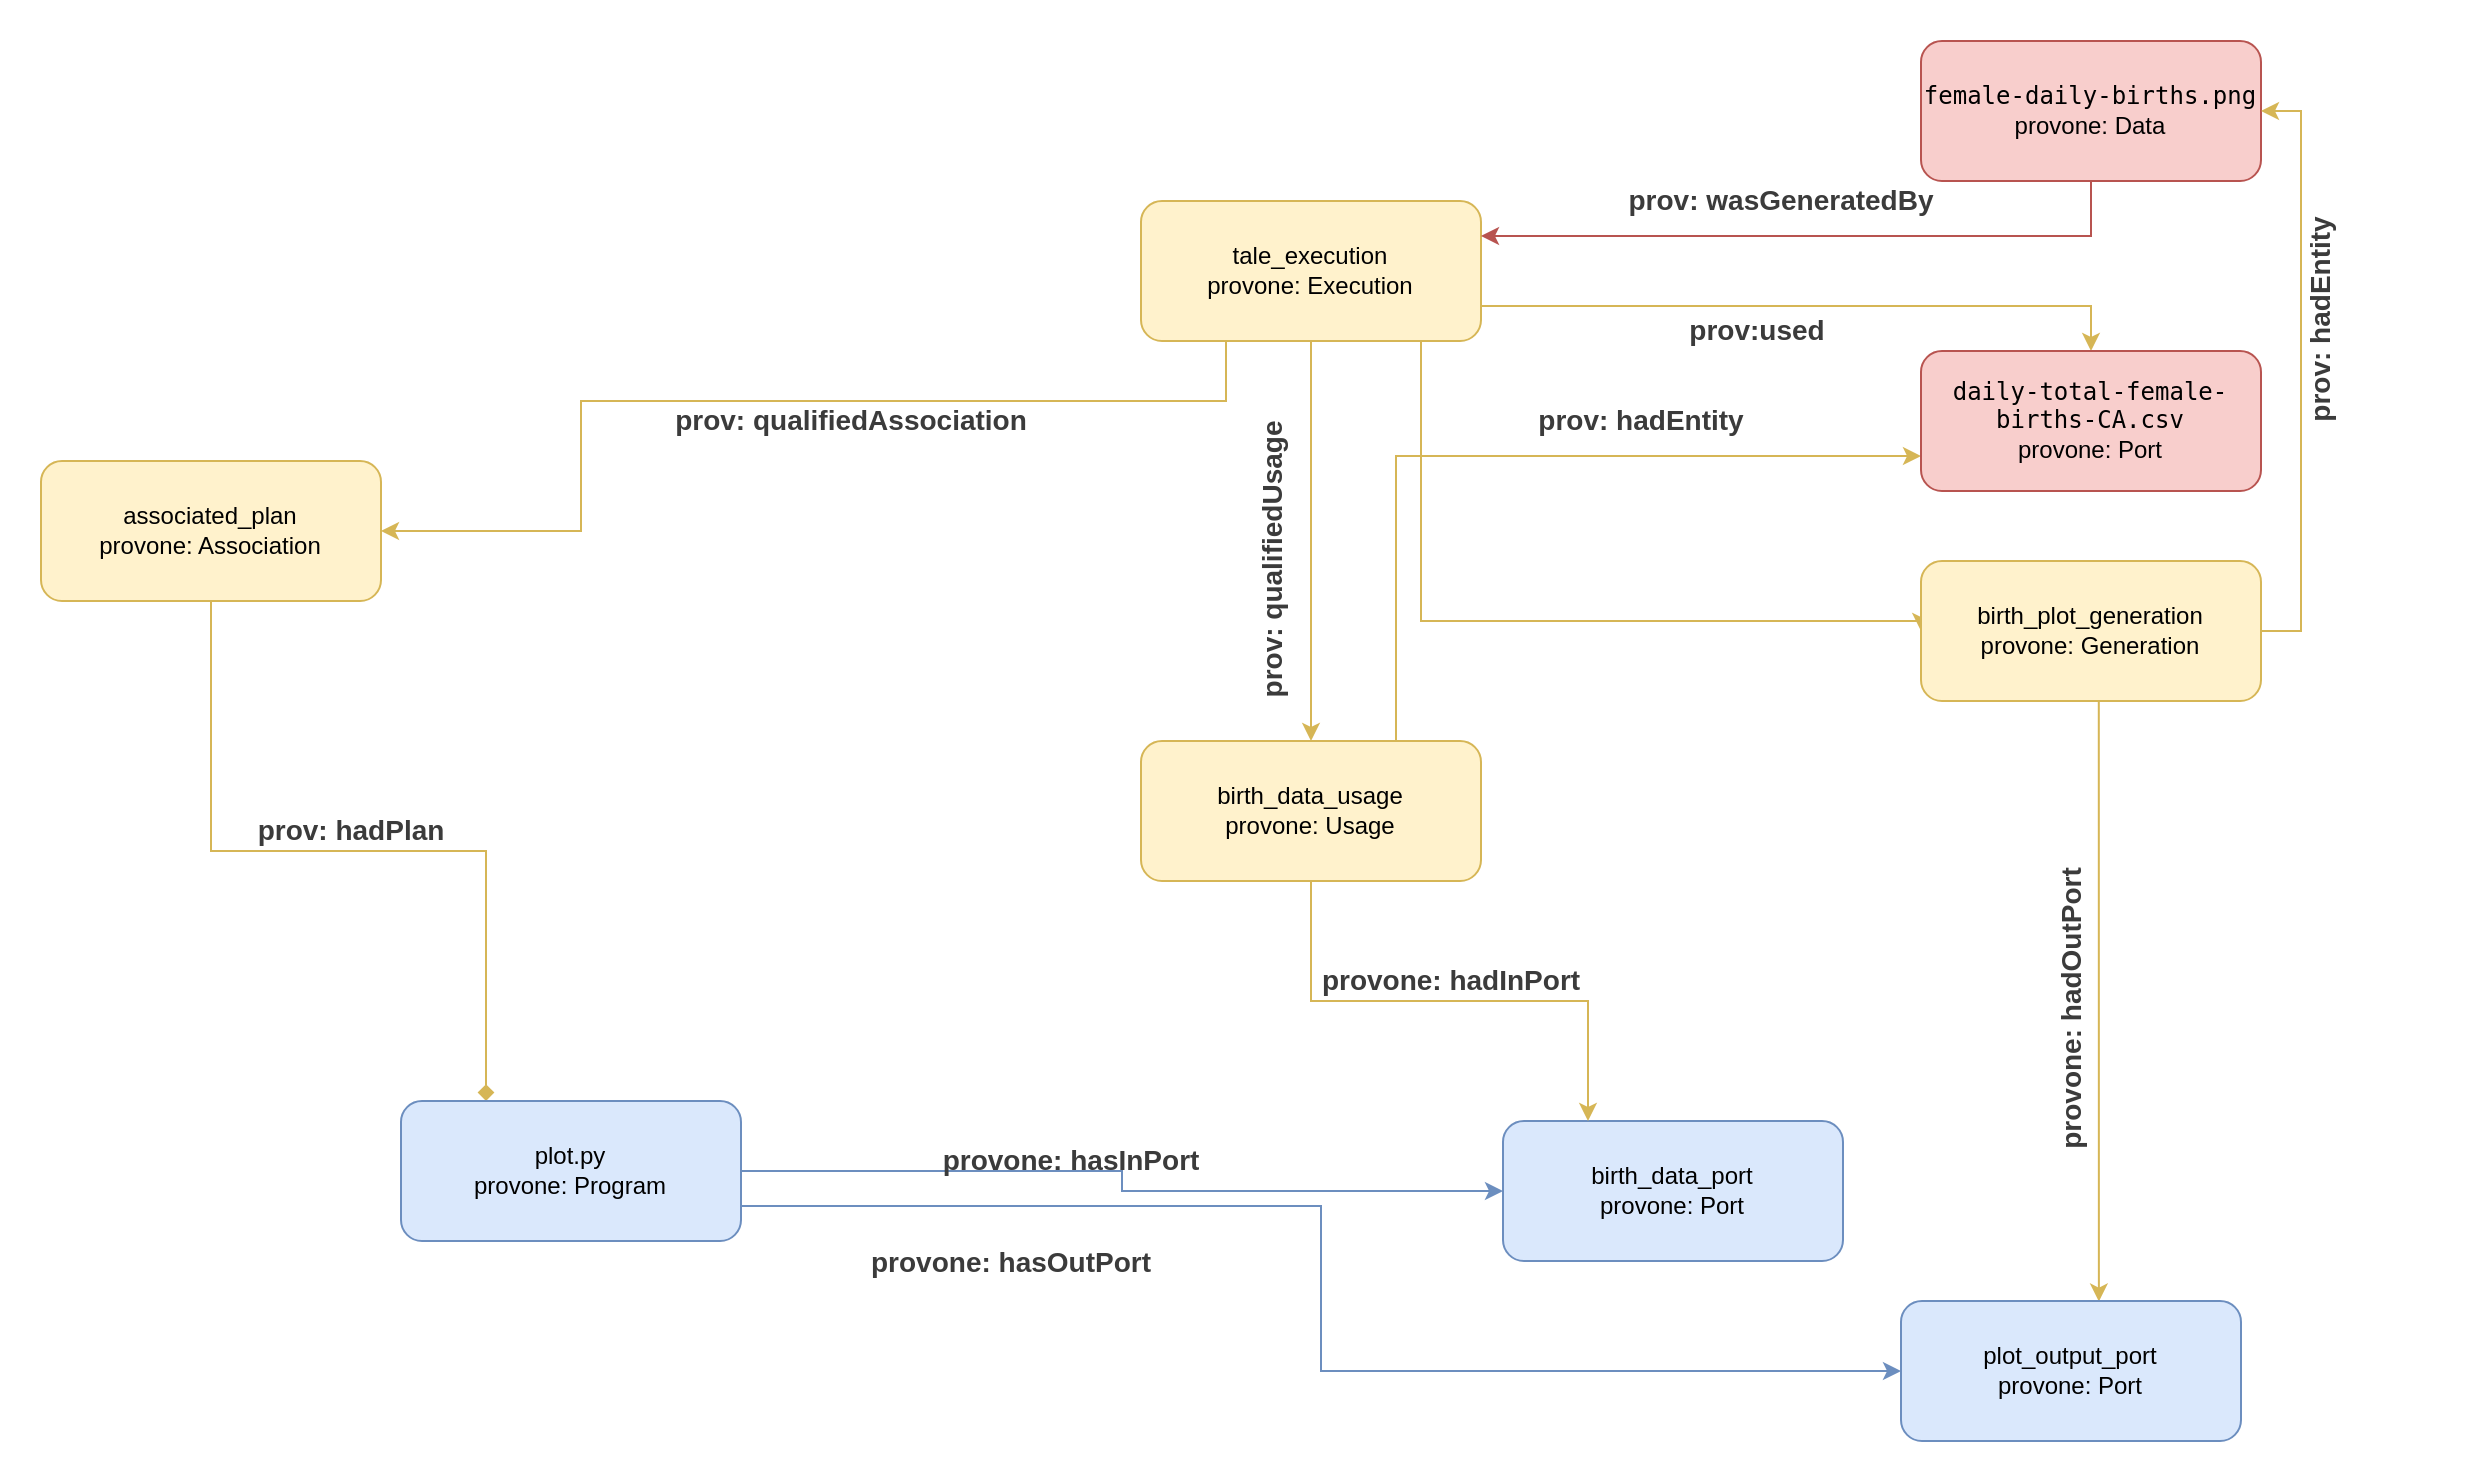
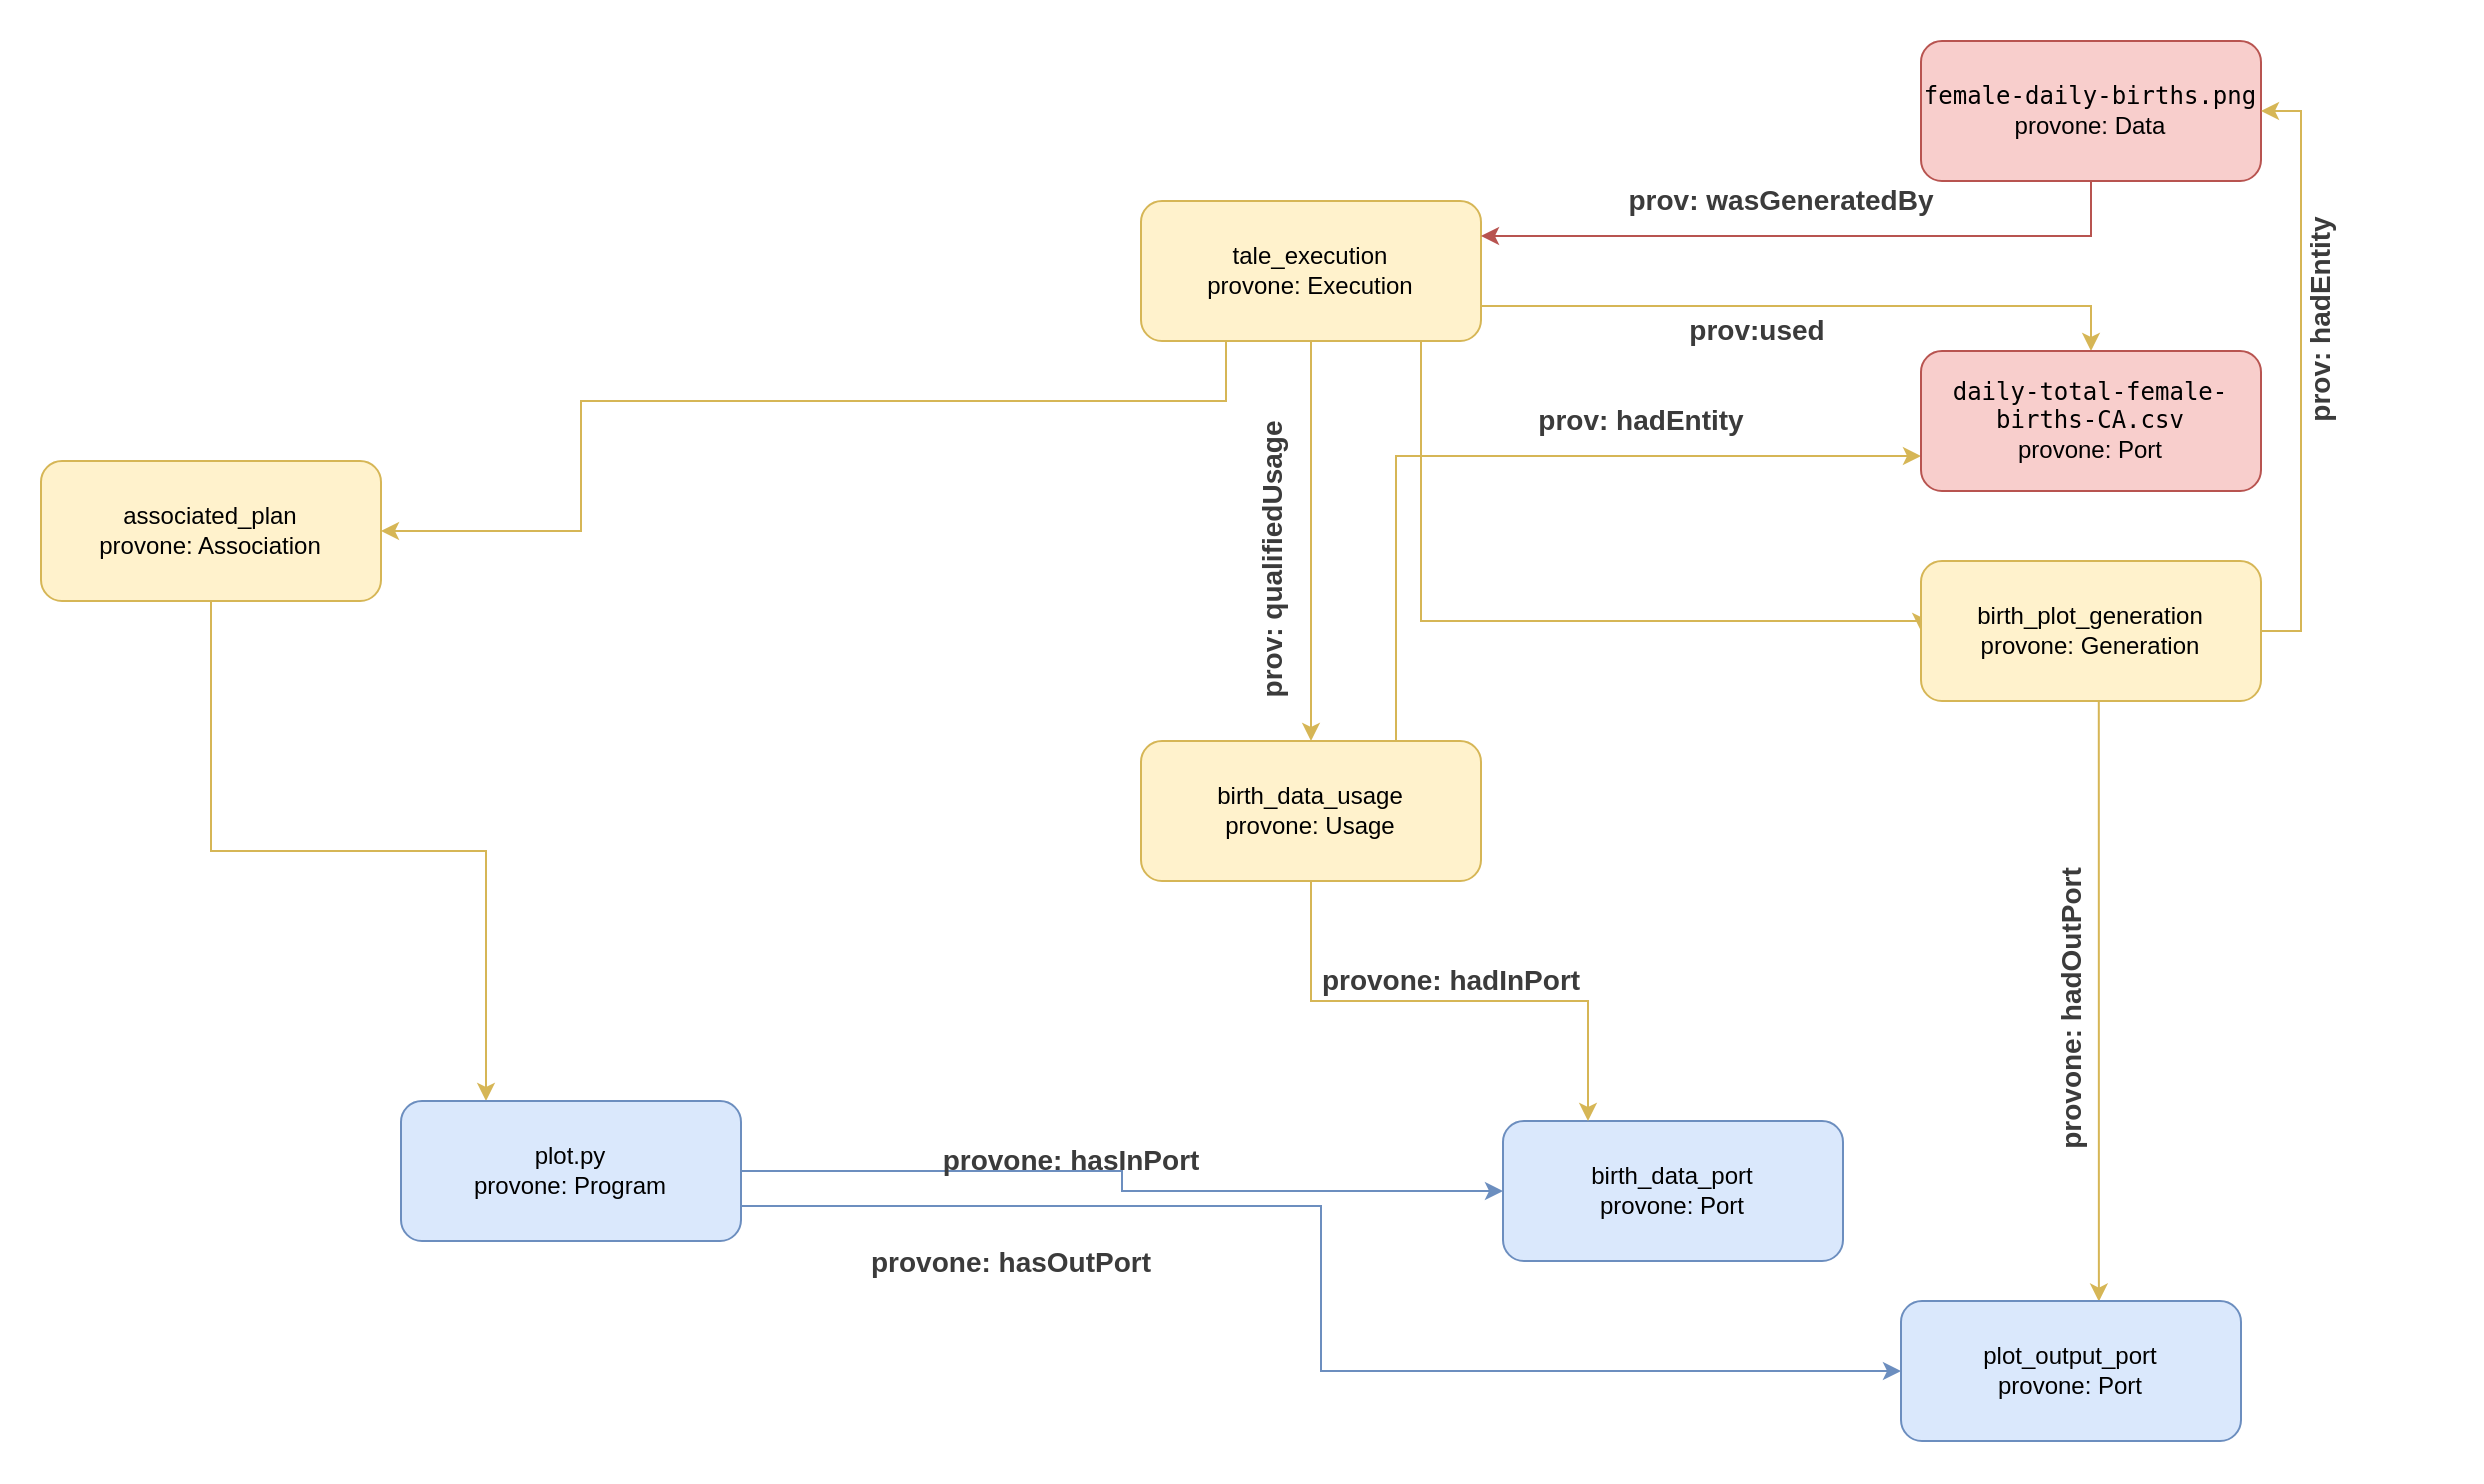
(851, 421) -> none
(351, 831) -> none
(486, 1085) -> (486, 1086)
